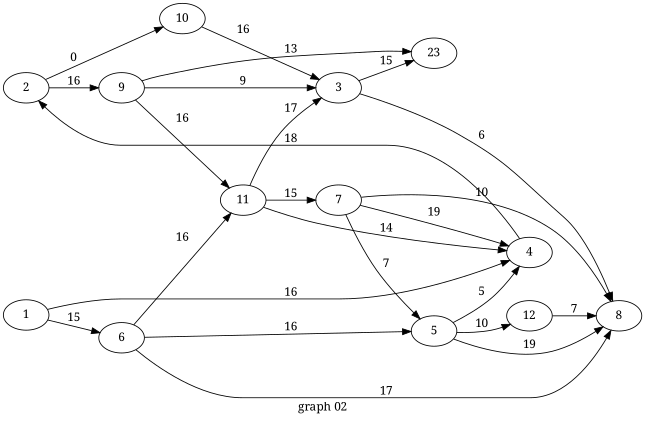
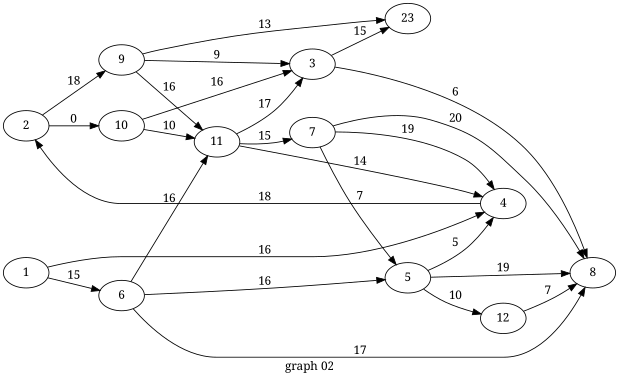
(74, 81) -> (74, 81)
none -> (165, 133)
(482, 193) -> (456, 119)
